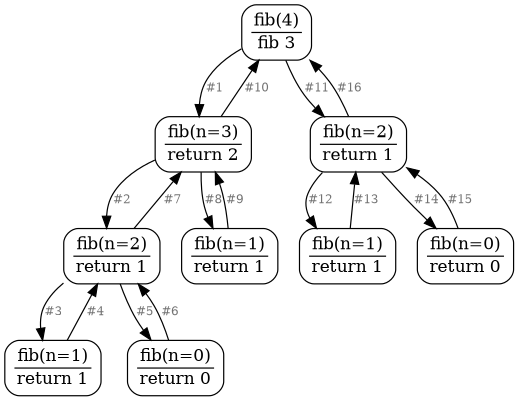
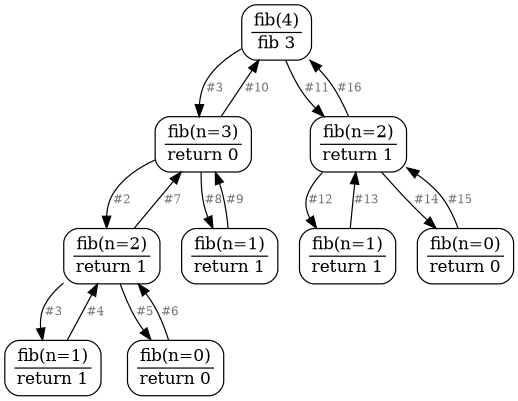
(215, 88) -> (215, 88)
(203, 155) -> (203, 155)
